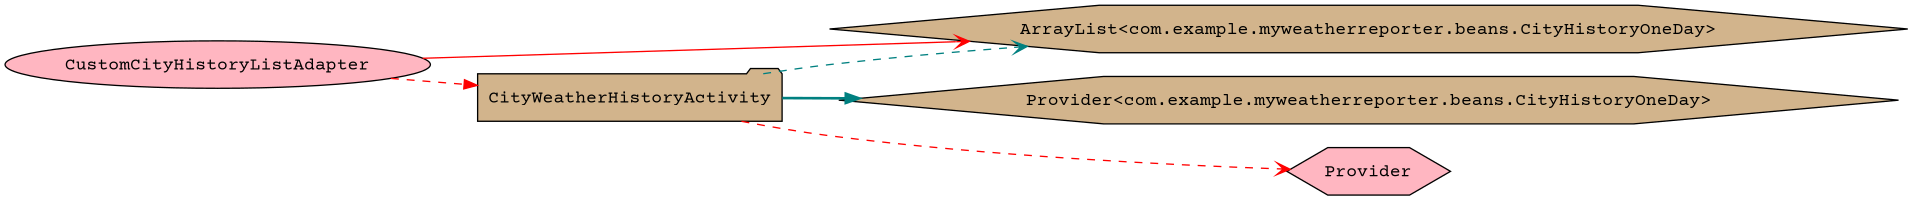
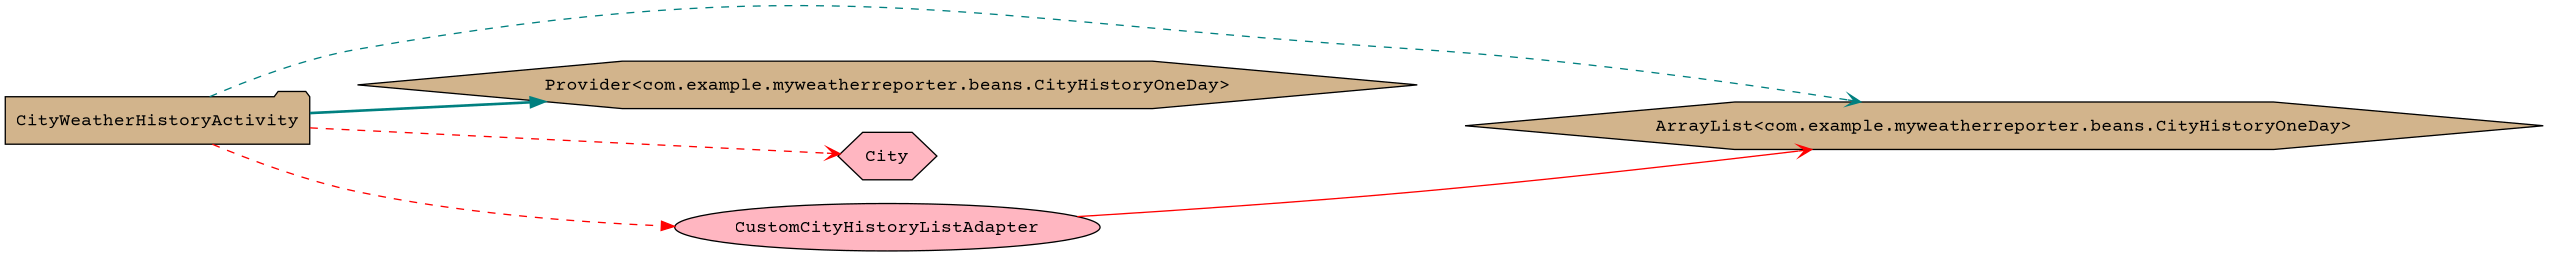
(427, 81) -> (433, 205)
(1369, 171) -> (887, 156)
